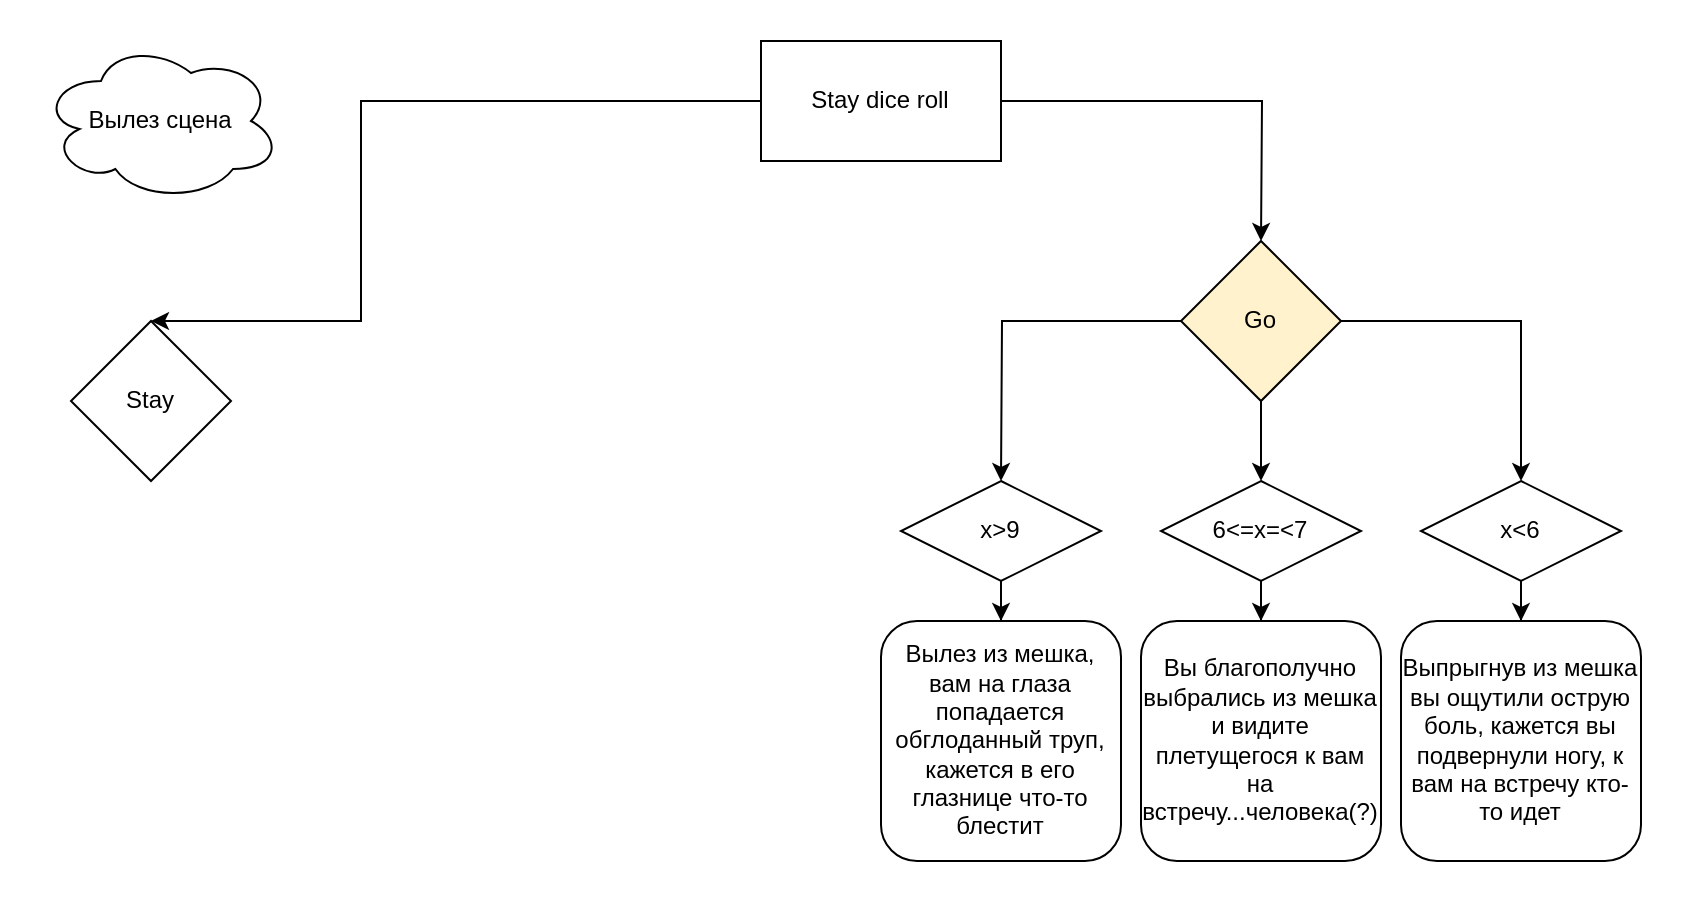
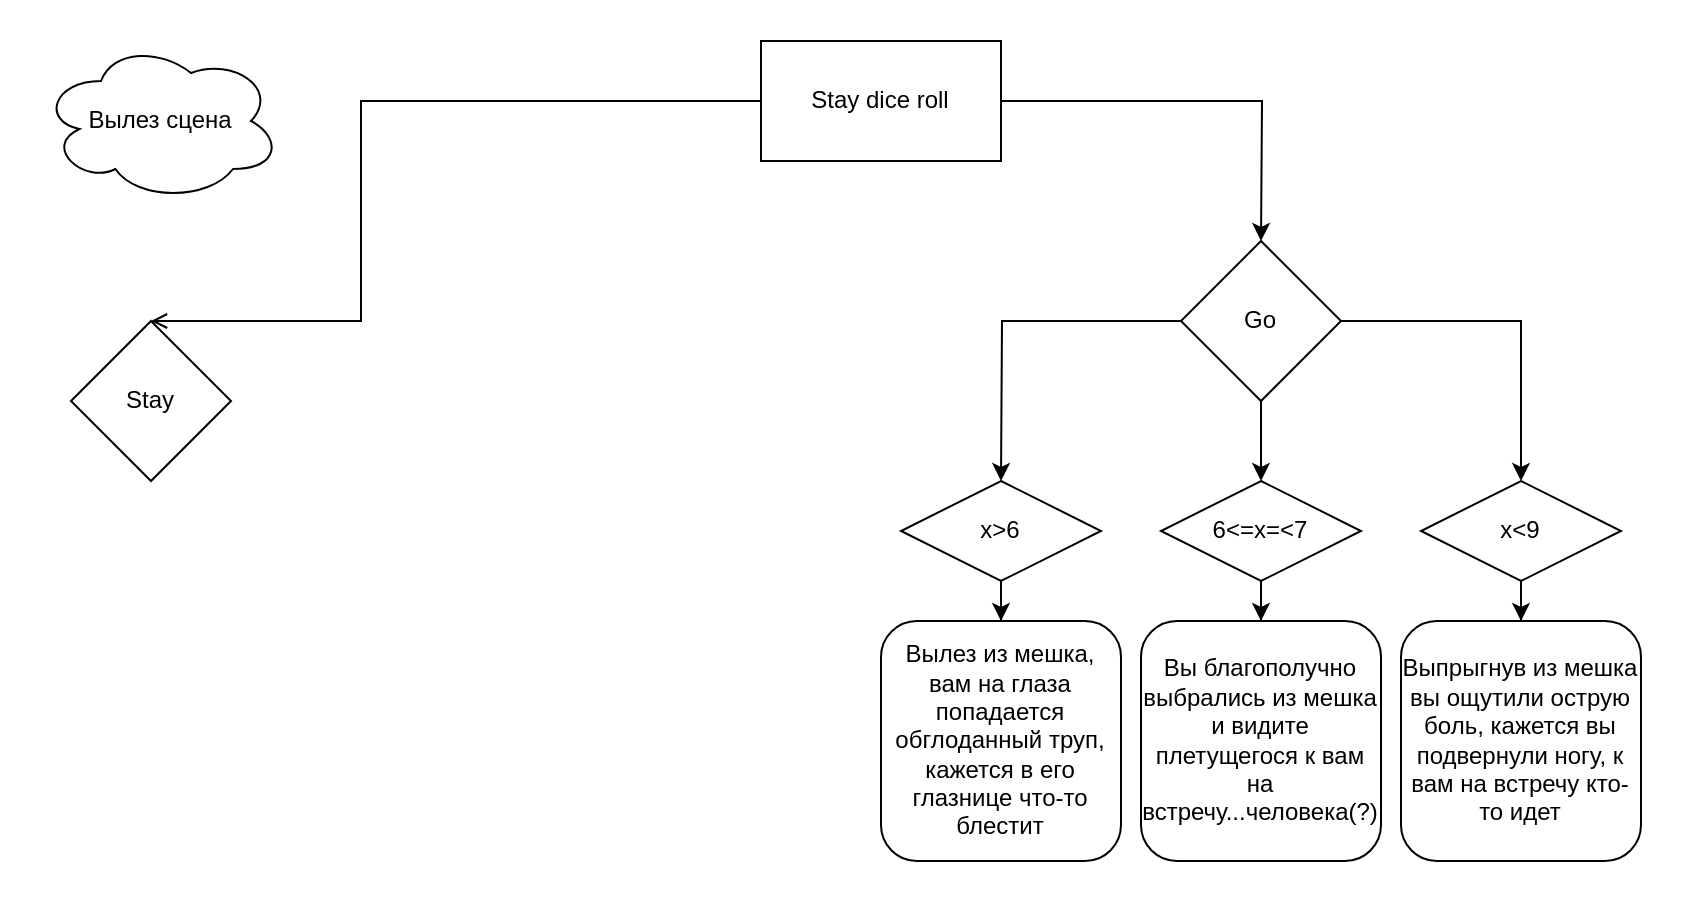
(166, 321) -> (162, 321)
(1261, 321) -> (1261, 321)
(1001, 531) -> (1001, 531)
(1521, 531) -> (1521, 531)
